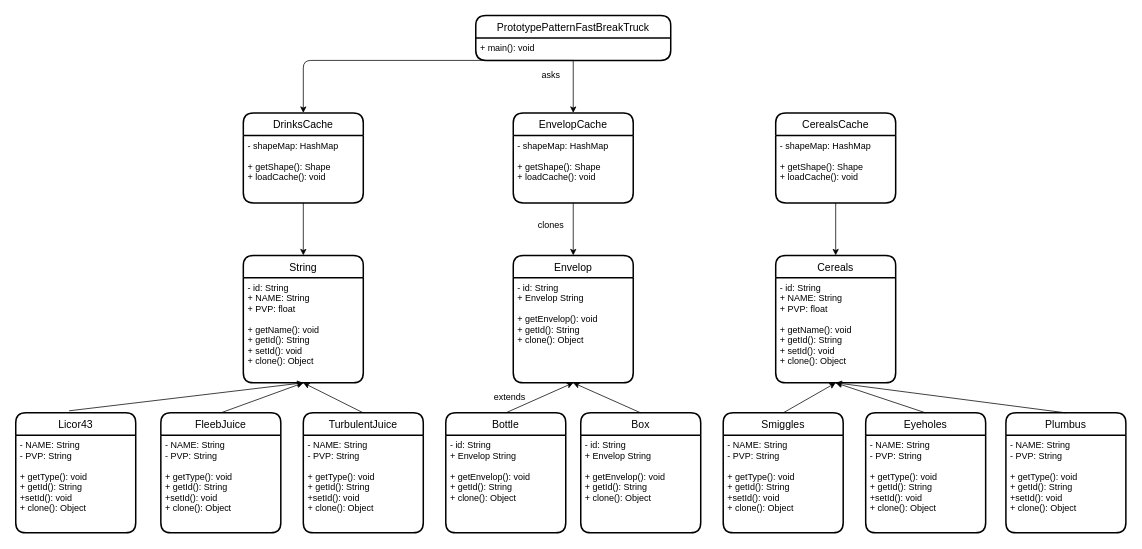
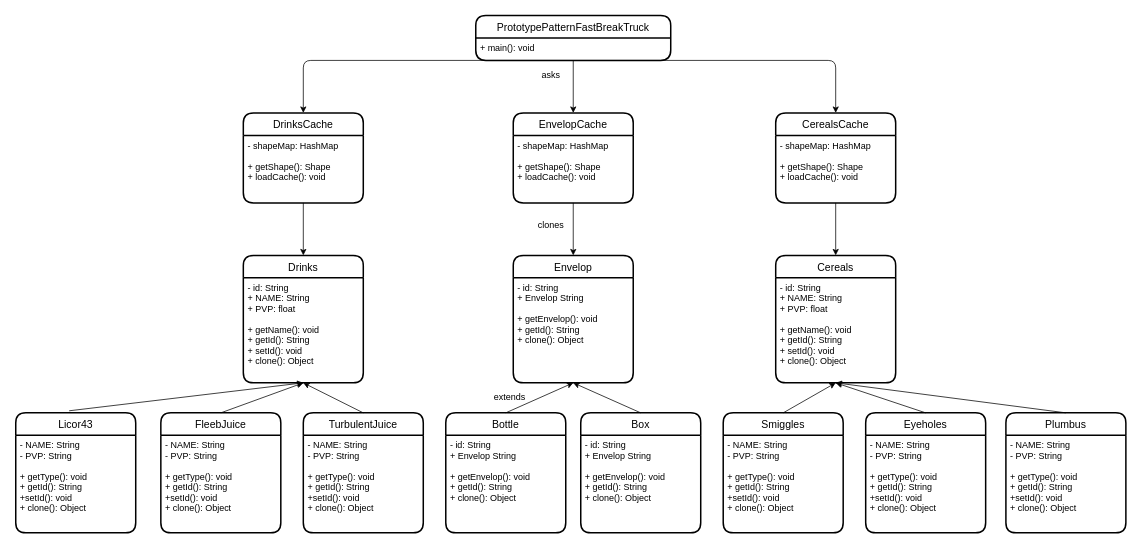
none -> (772, 60)
(303, 267) -> (303, 267)
